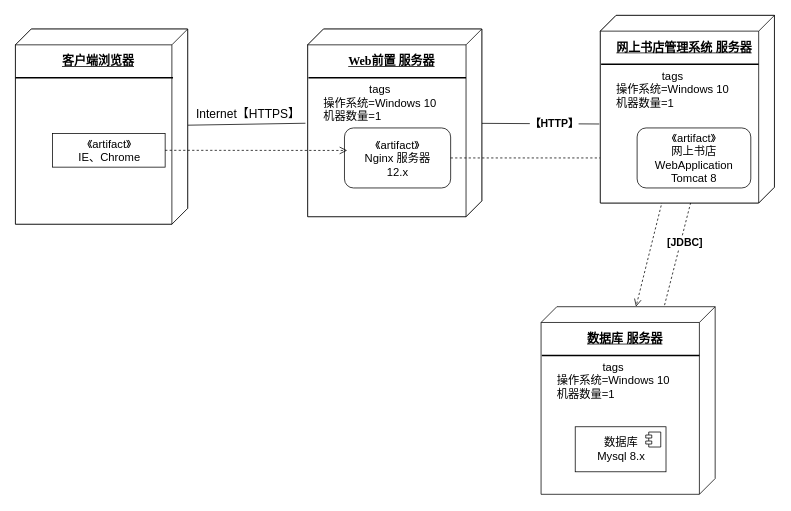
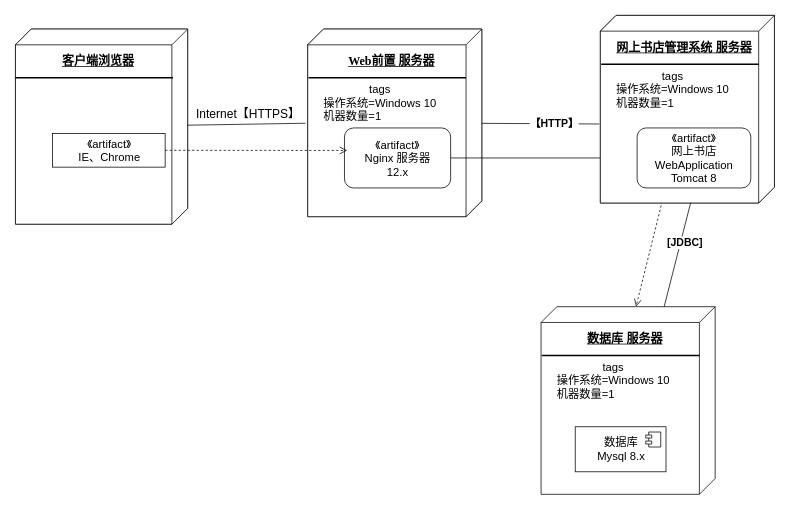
(526, 158) -> (526, 158)
(671, 277) -> (671, 277)
